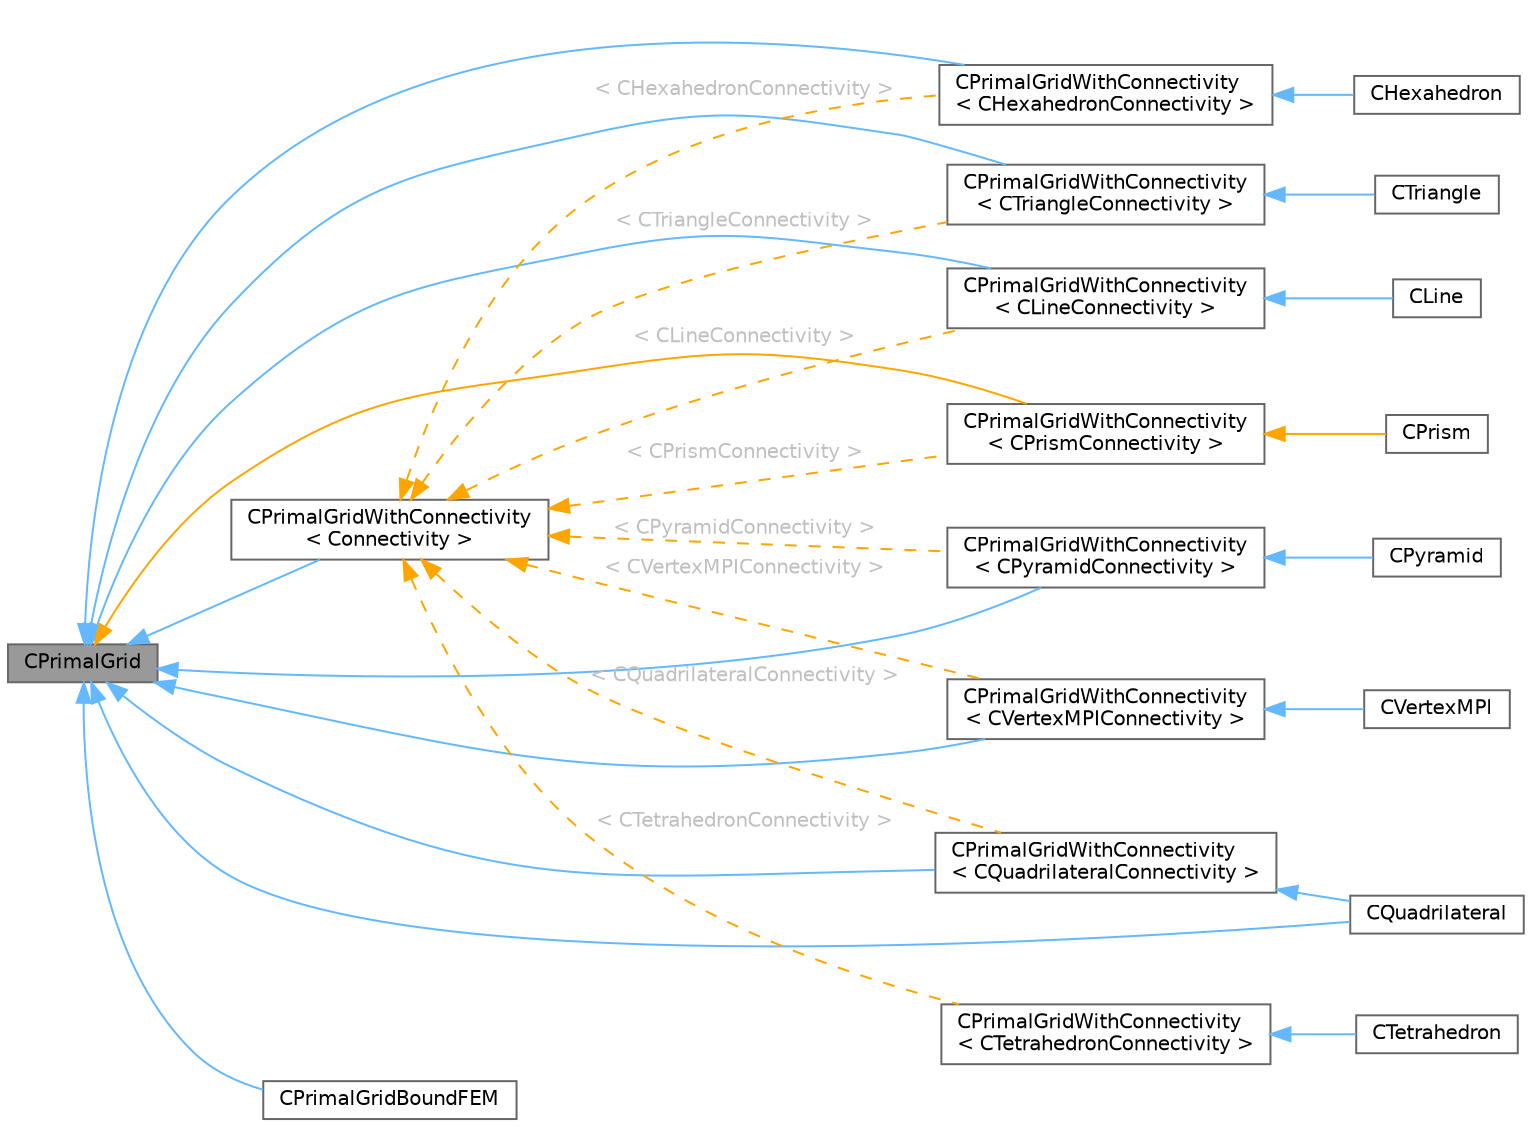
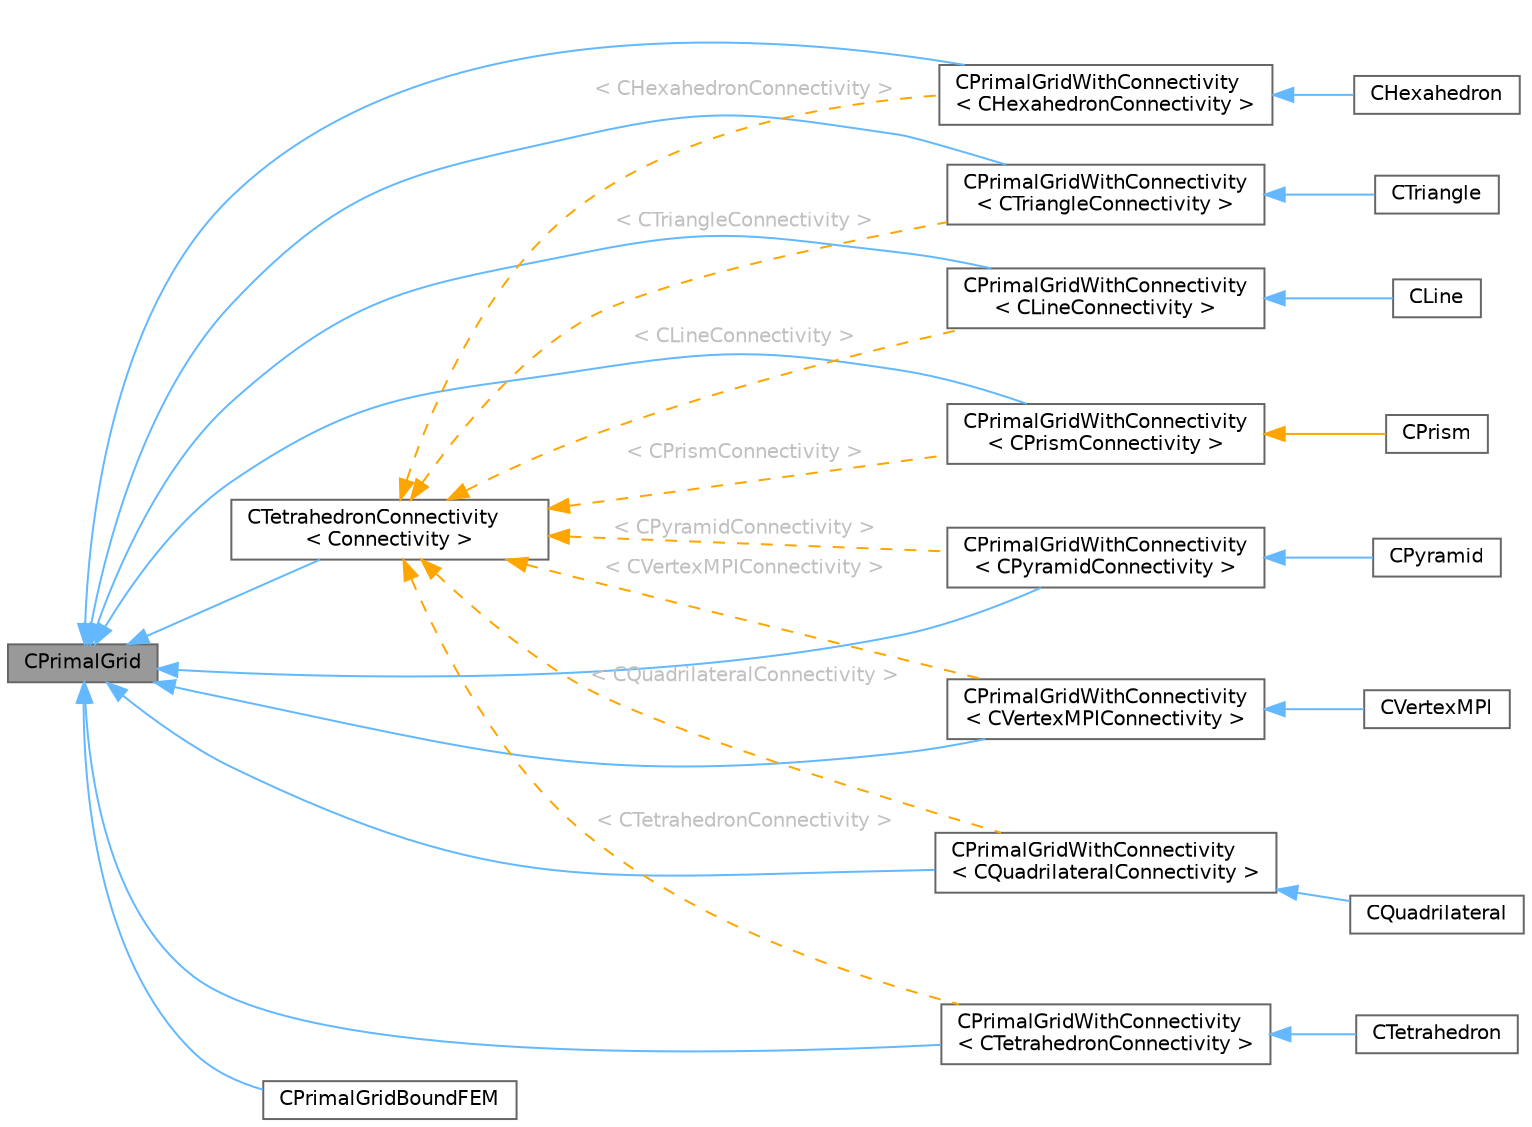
(550, 375) -> (550, 375)
(390, 530) -> (390, 530)
(675, 944) -> (411, 1038)
